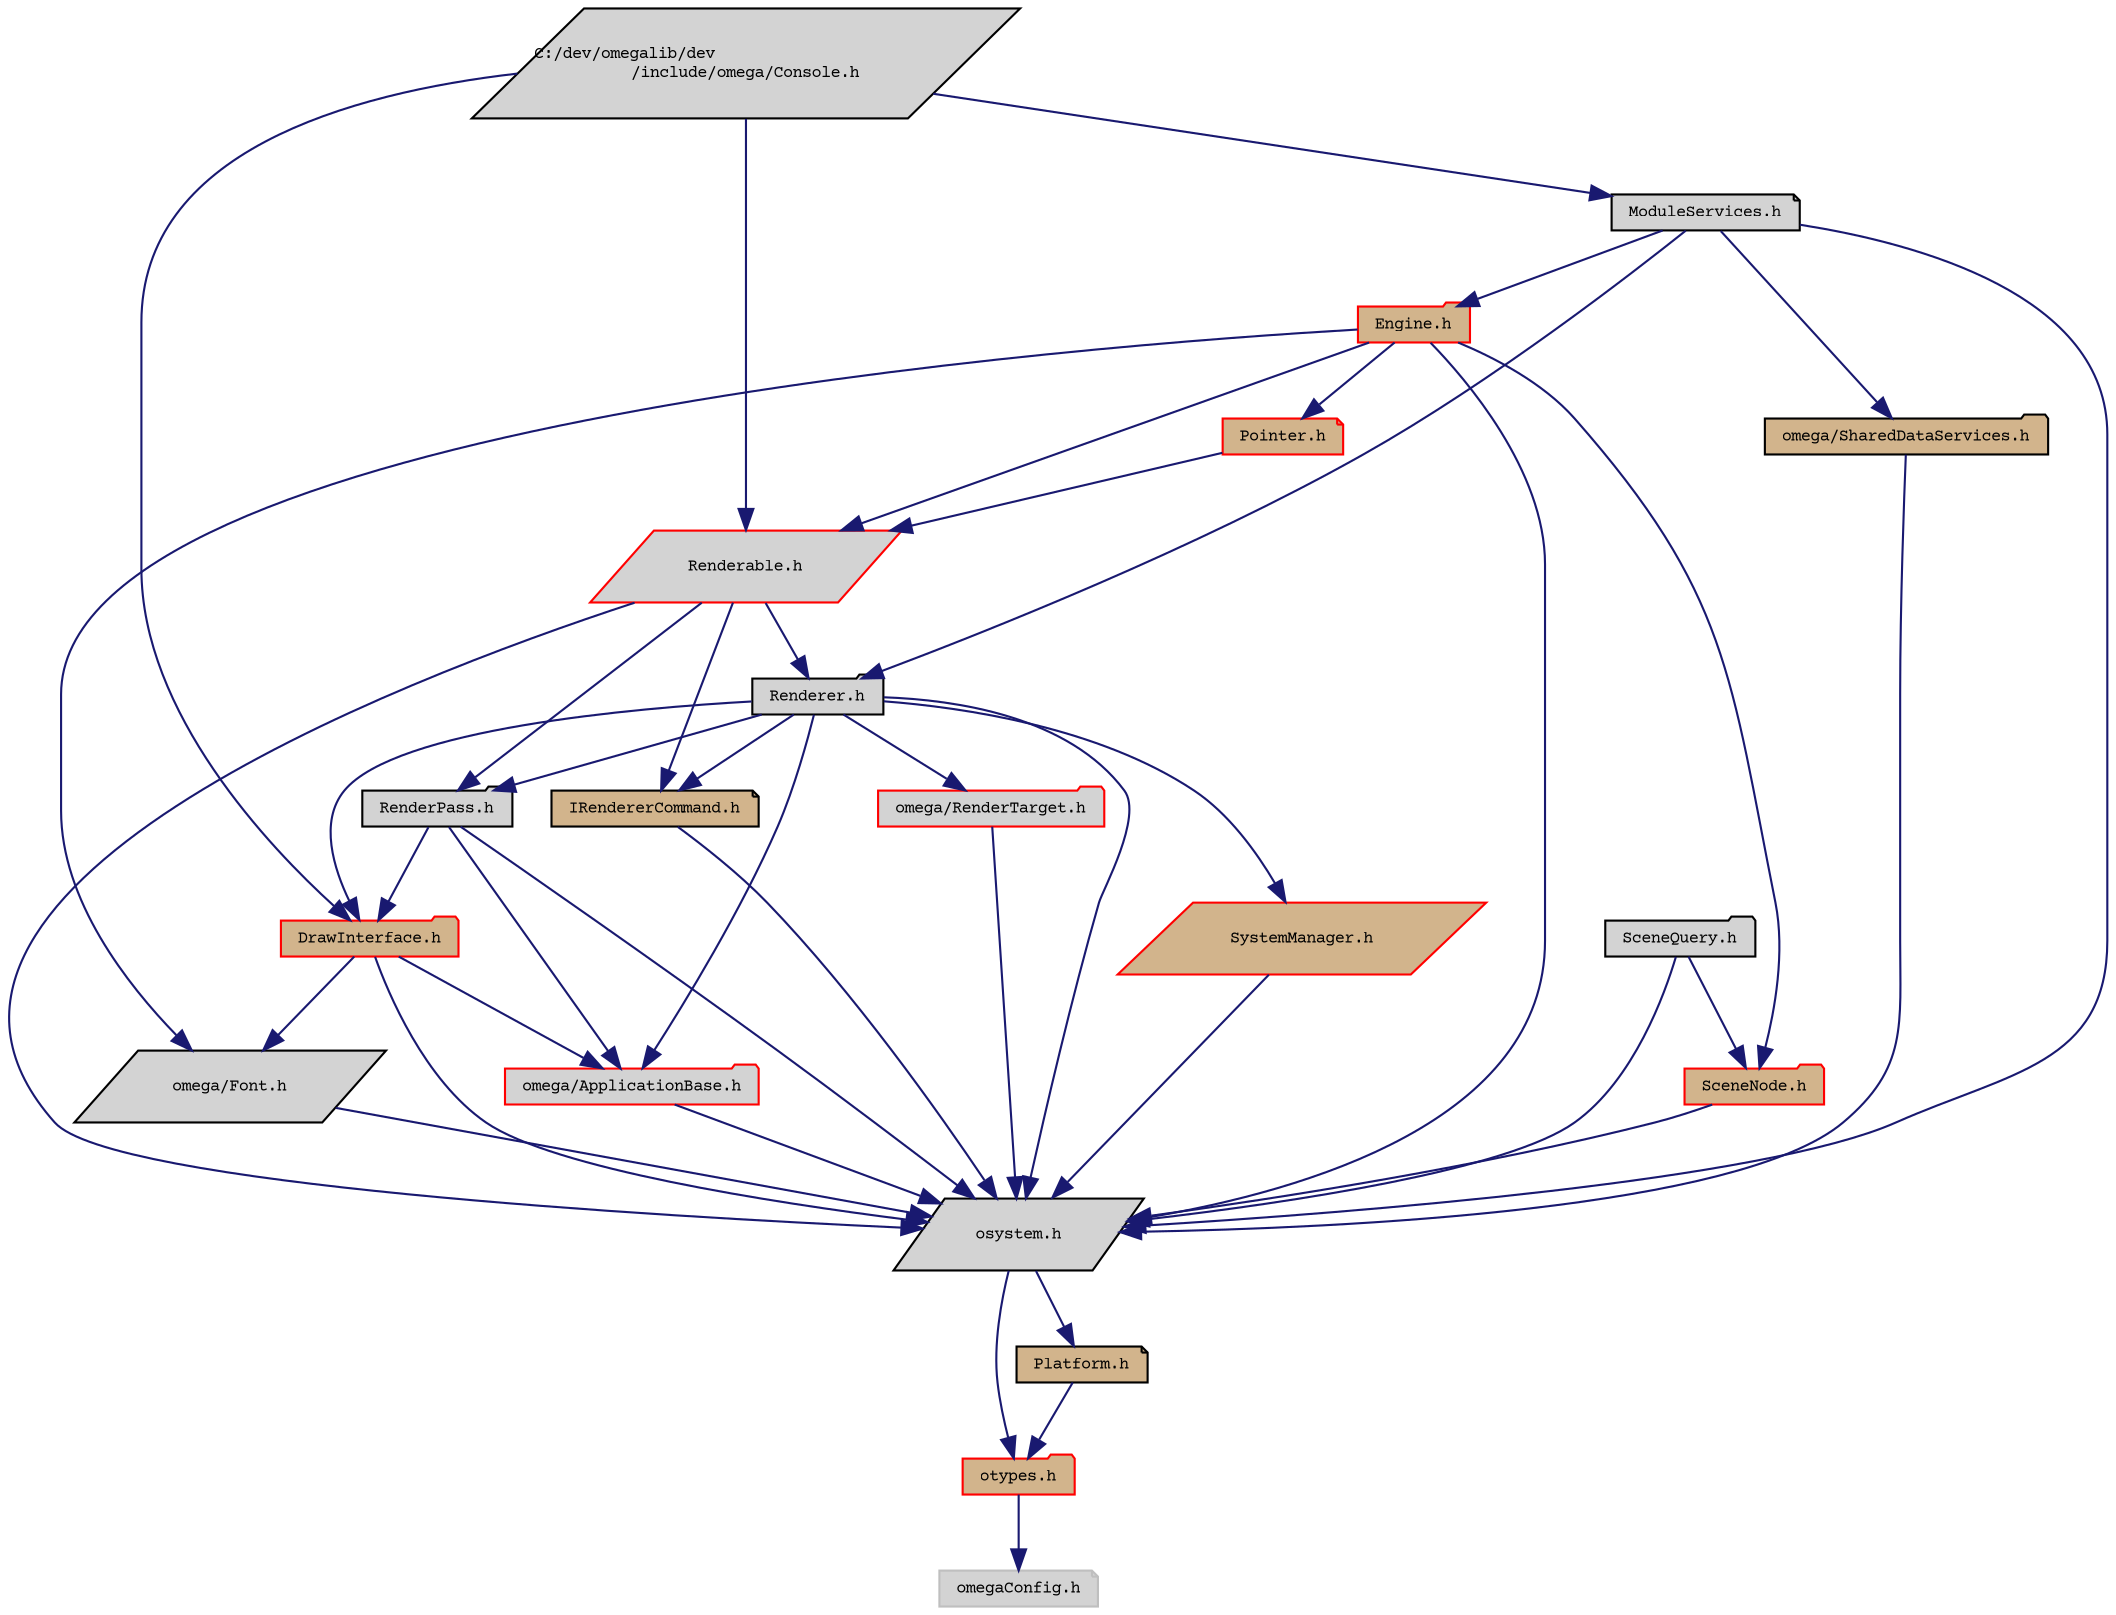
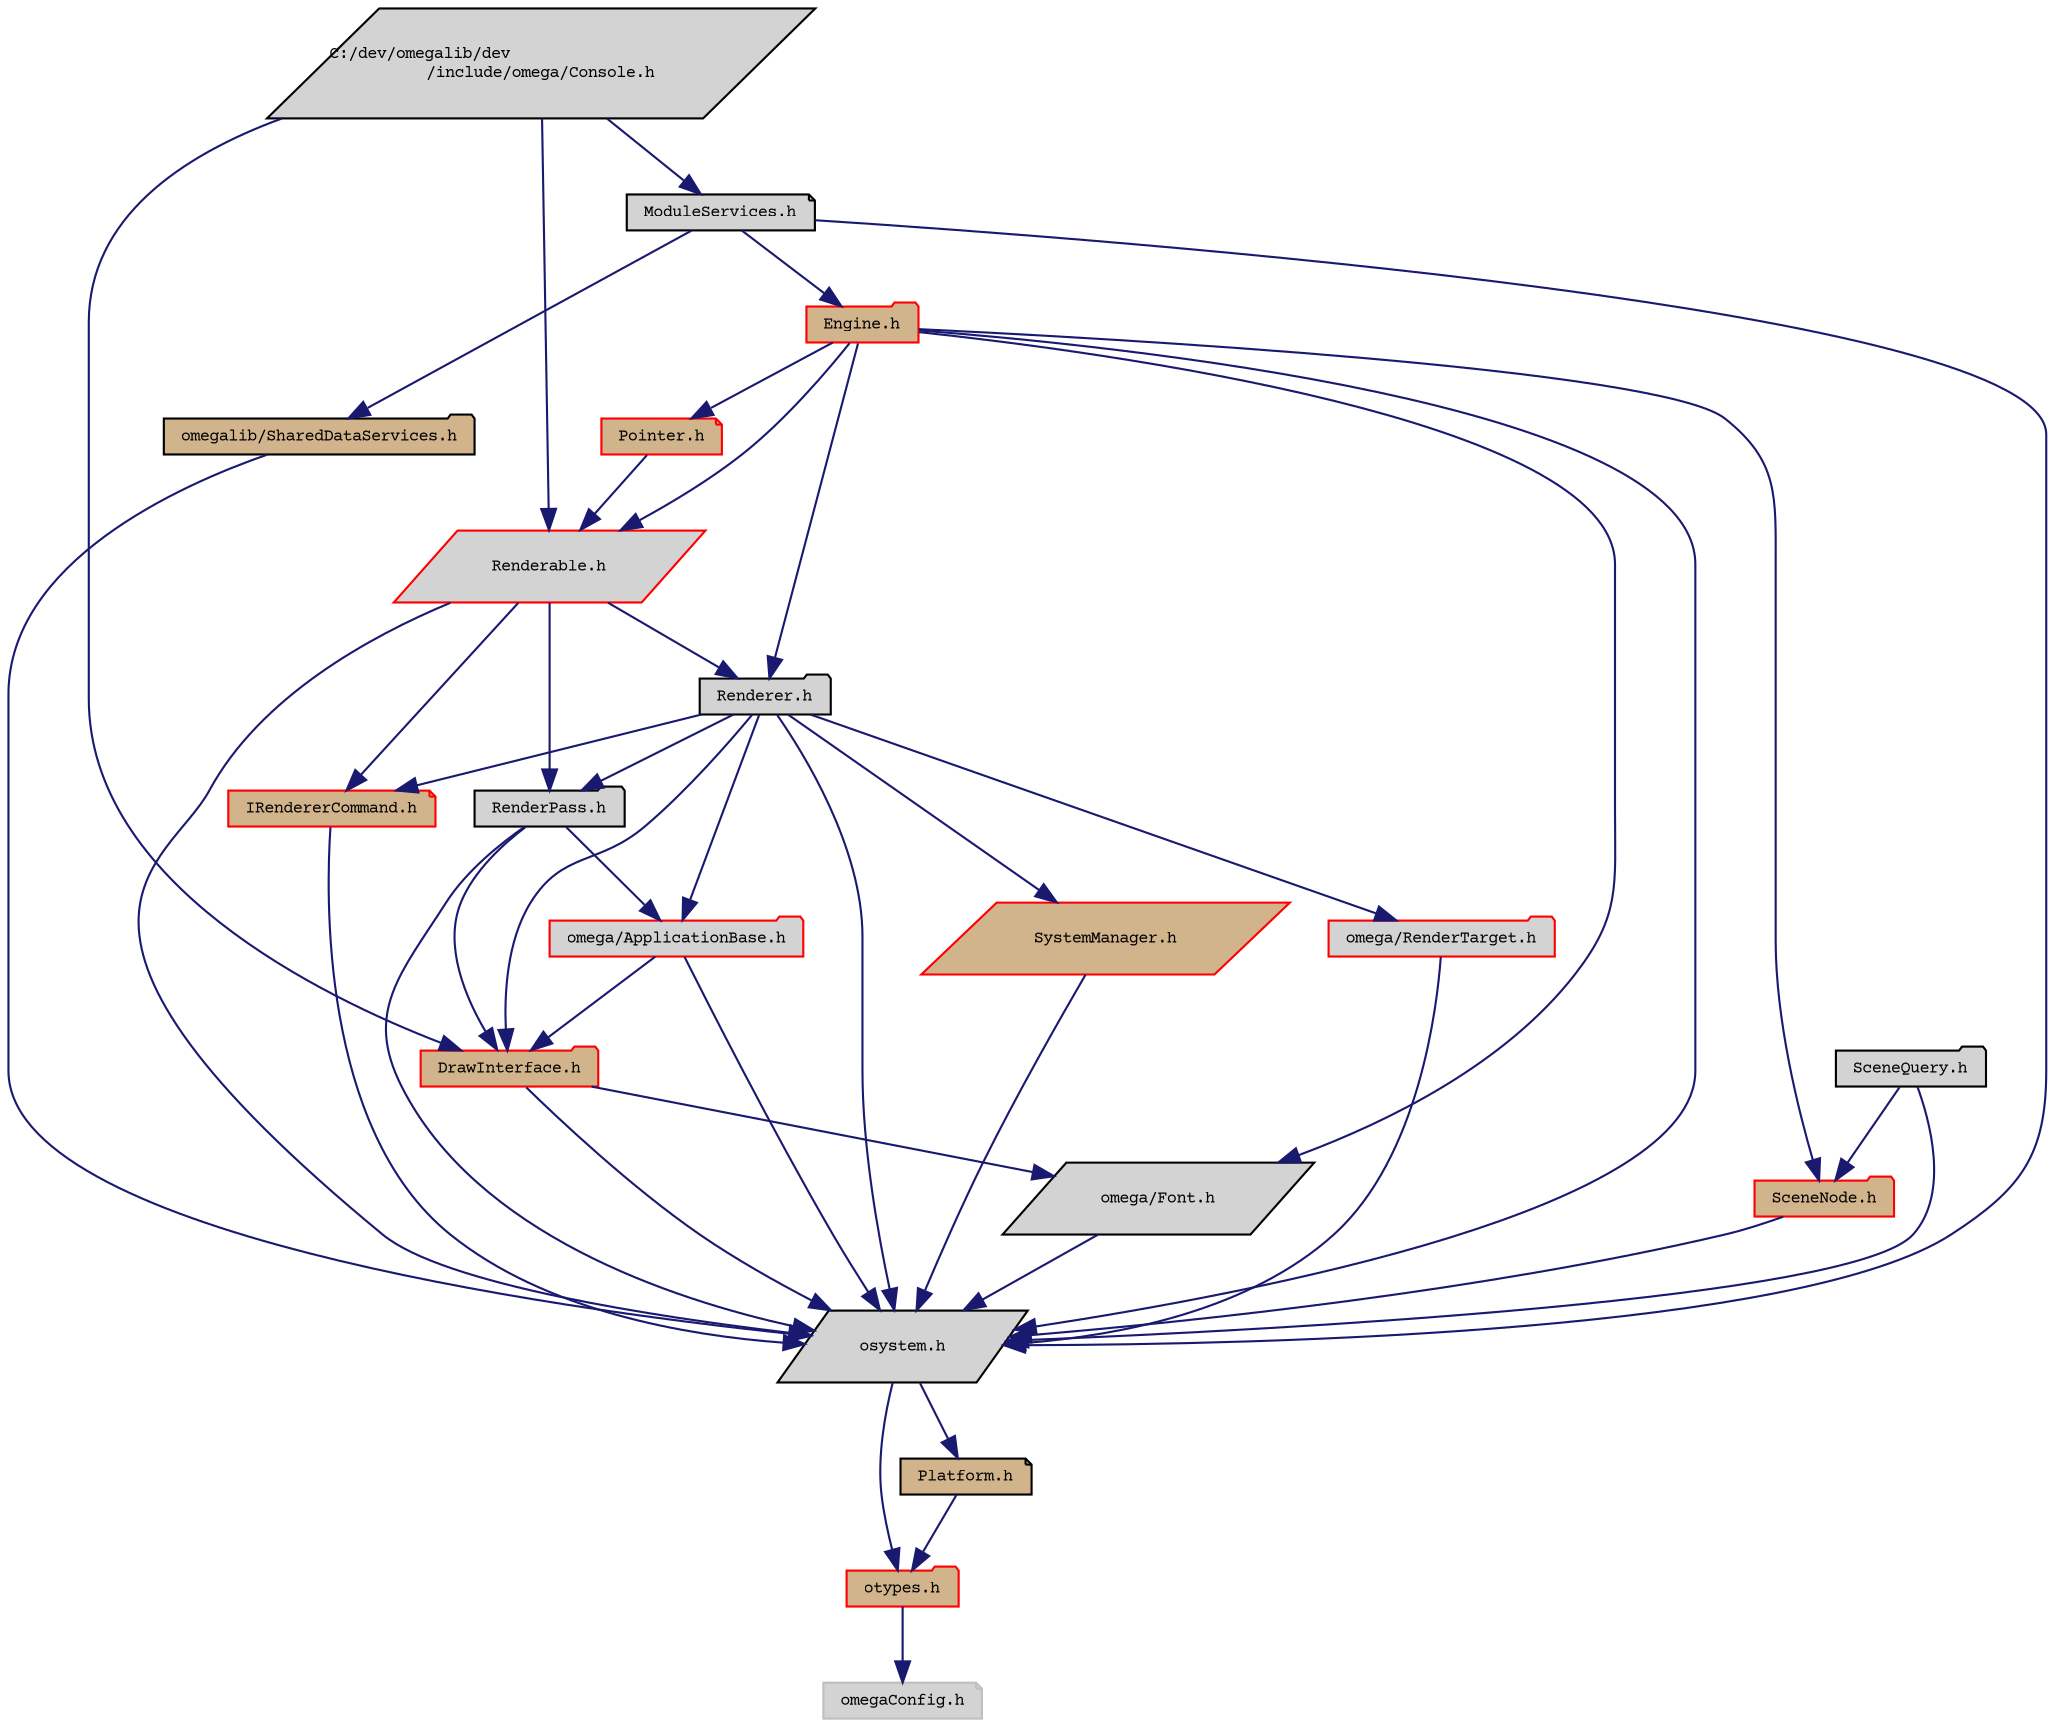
(1906, 437) -> (319, 437)
(1304, 487) -> (816, 501)
(655, 809) -> (332, 809)
(491, 1007) -> (602, 997)
